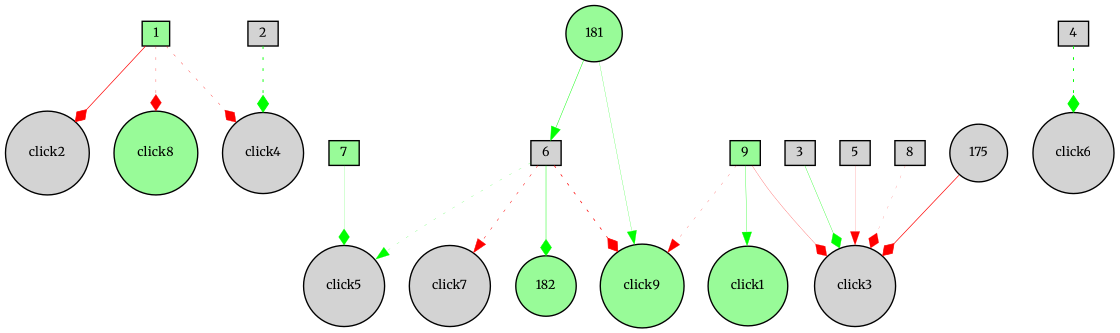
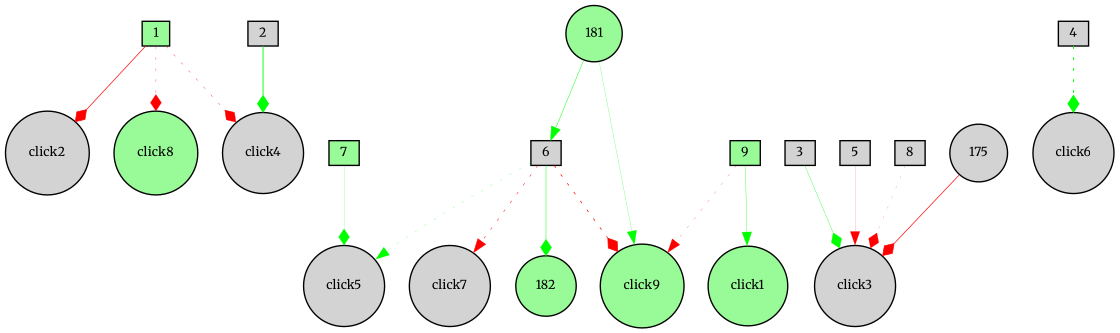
(263, 71) -> (263, 71)
(782, 206) -> none
